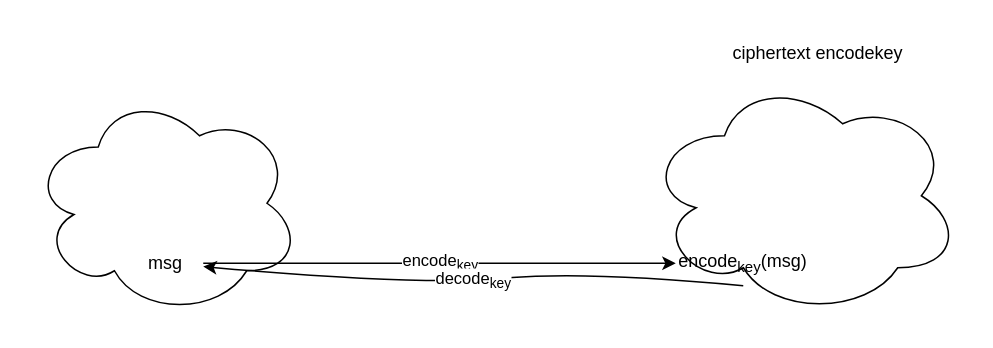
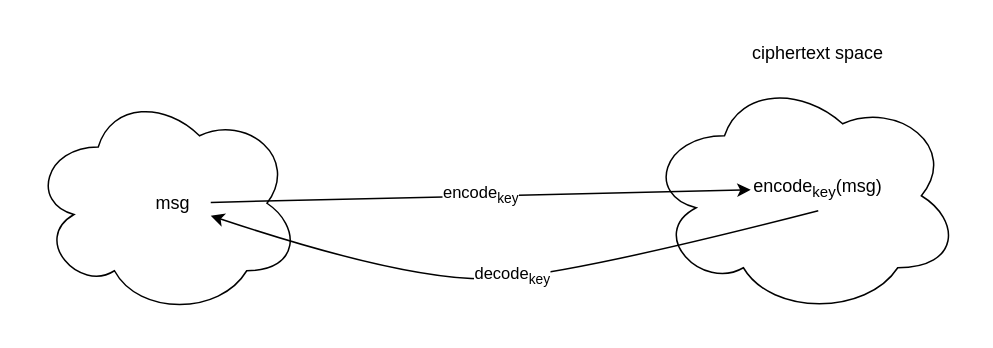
(818, 53) -> (818, 53)
(166, 263) -> (173, 203)
(743, 263) -> (818, 188)
